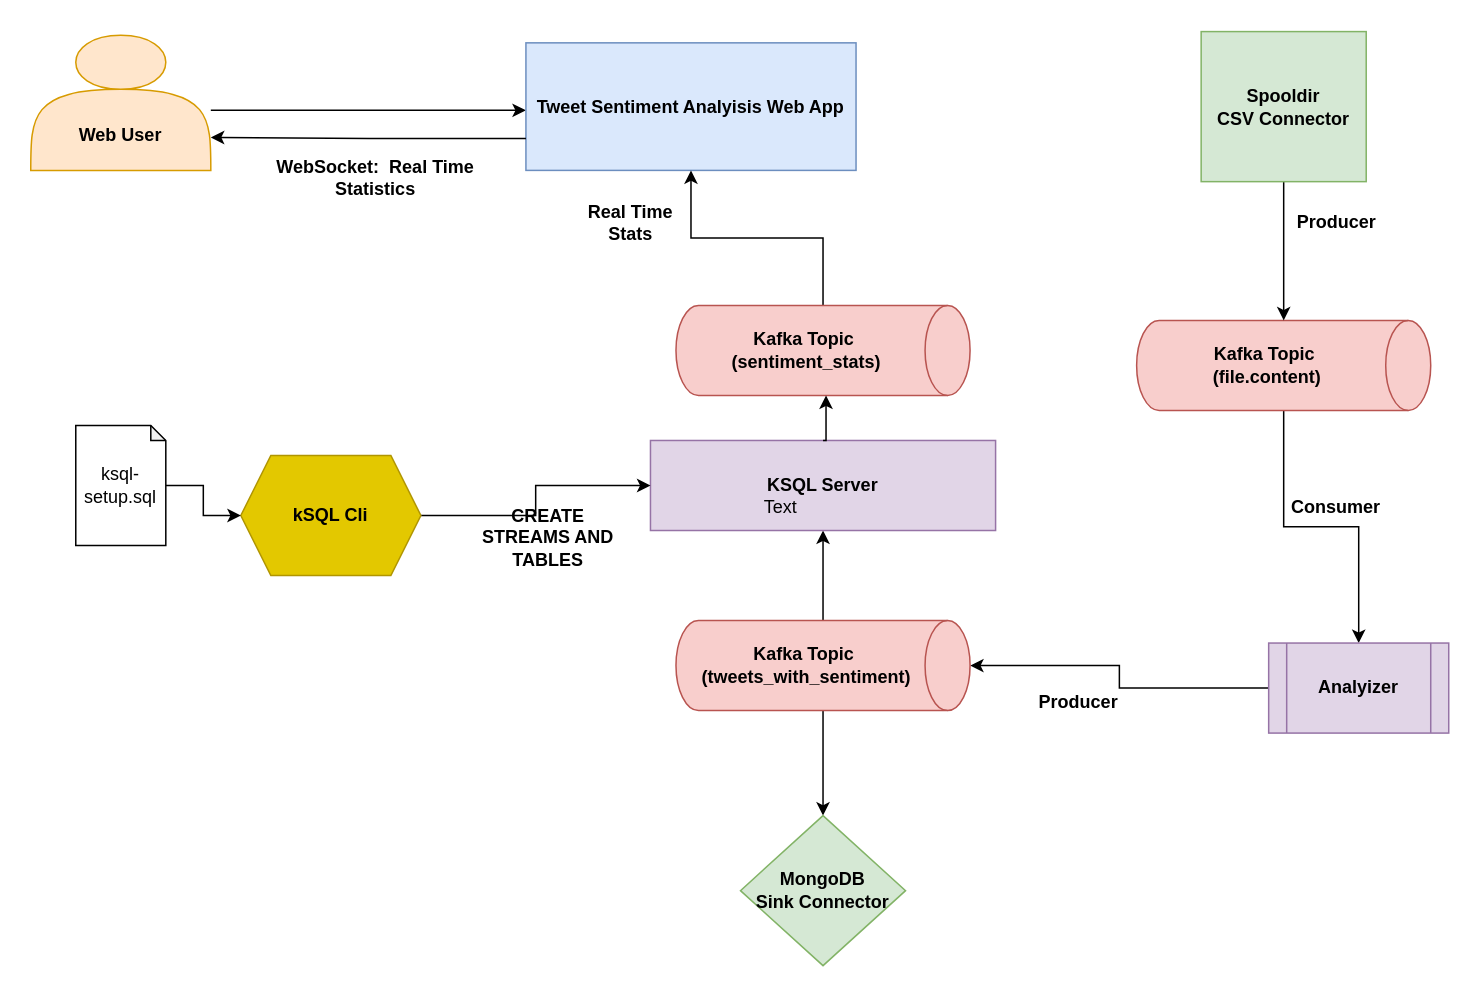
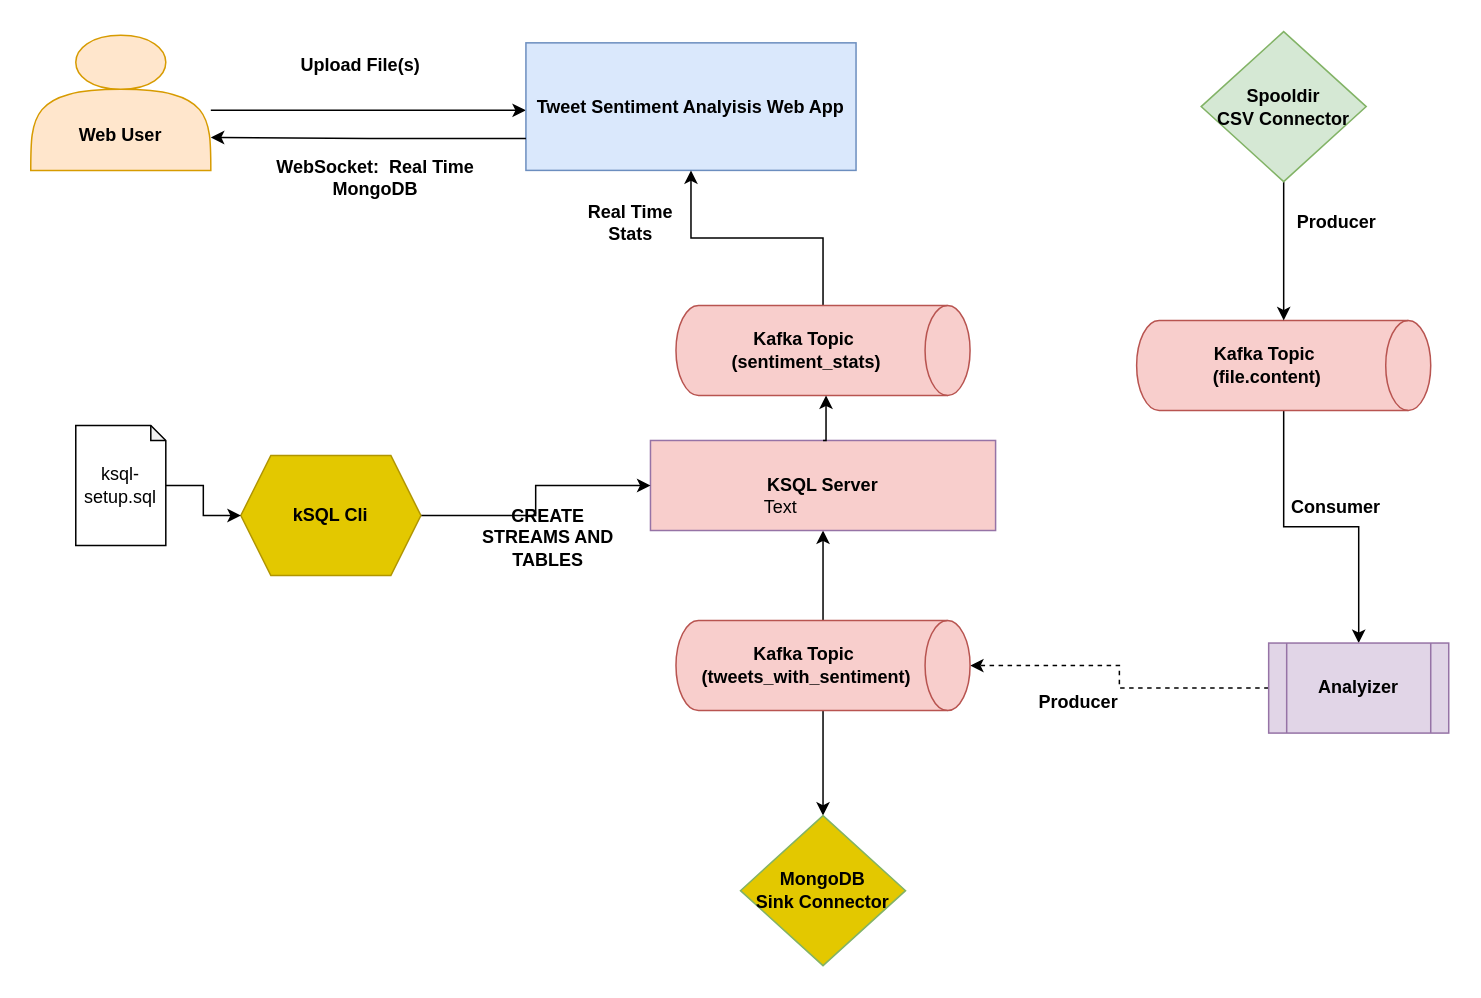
none -> (361, 65)
(1283, 107) -> (1283, 107)
(376, 178) -> (376, 178)
(823, 485) -> (823, 485)
(1119, 683) -> (1119, 683)
(823, 890) -> (823, 890)
